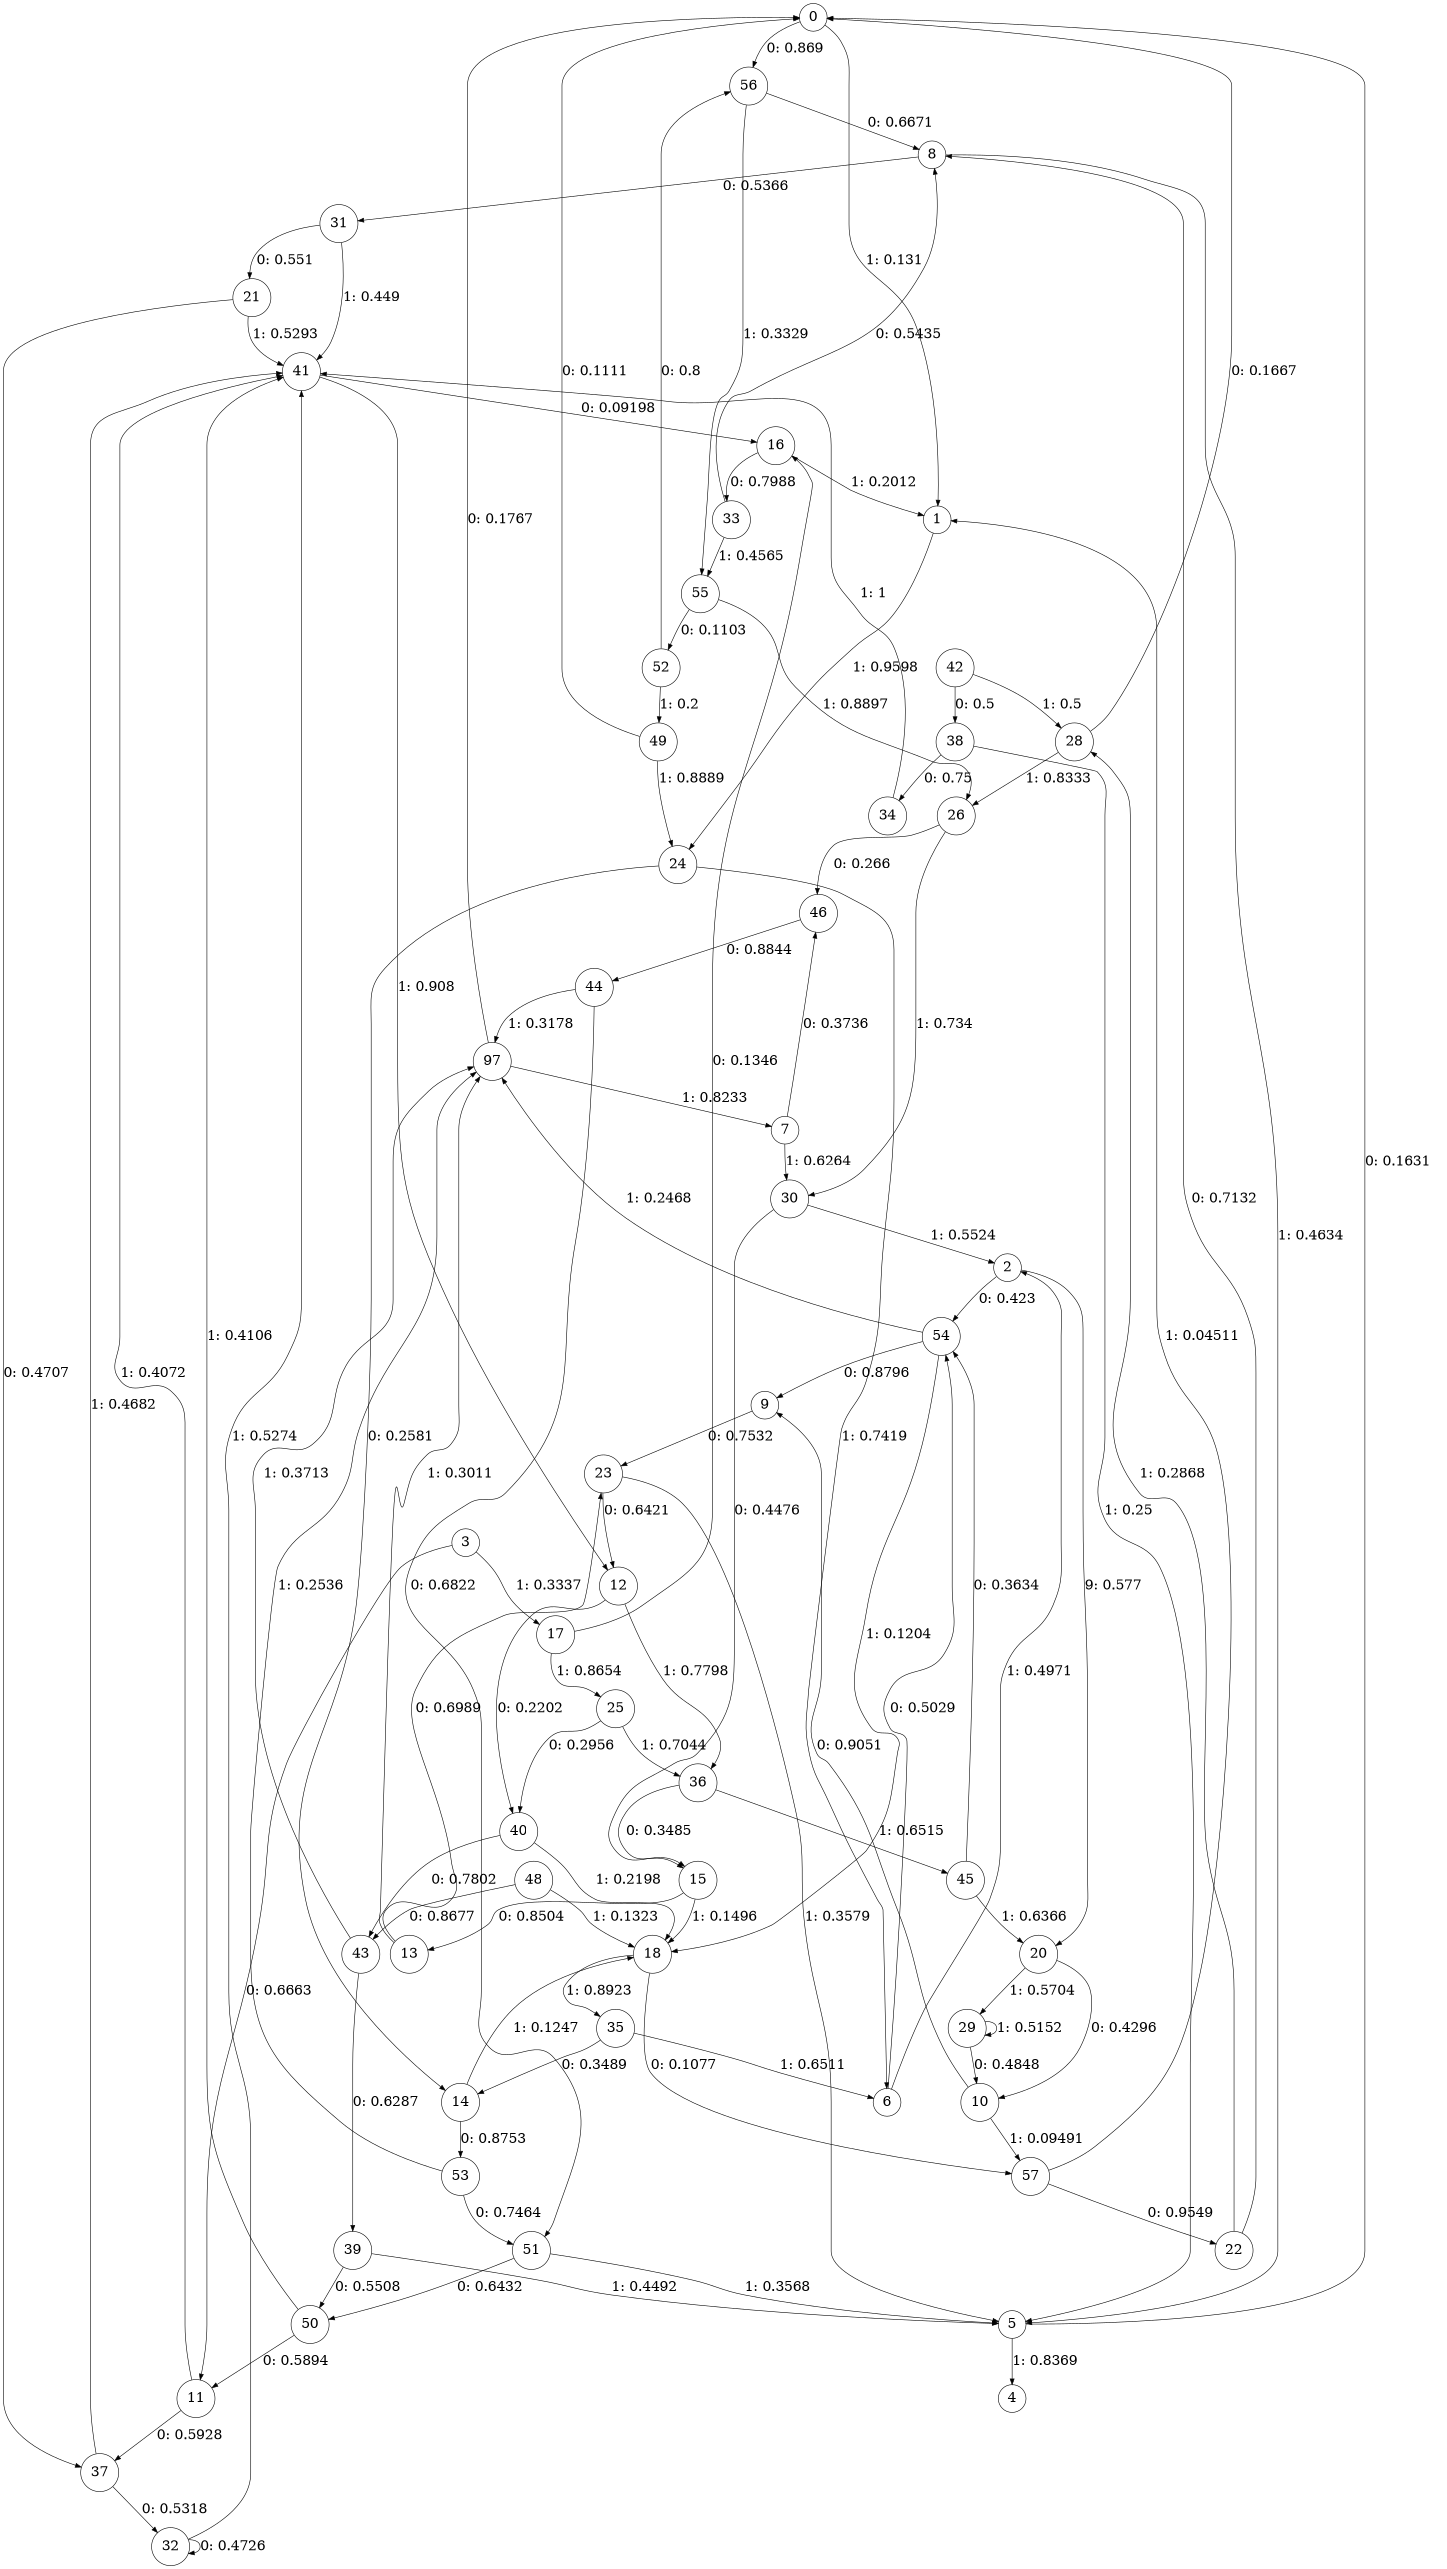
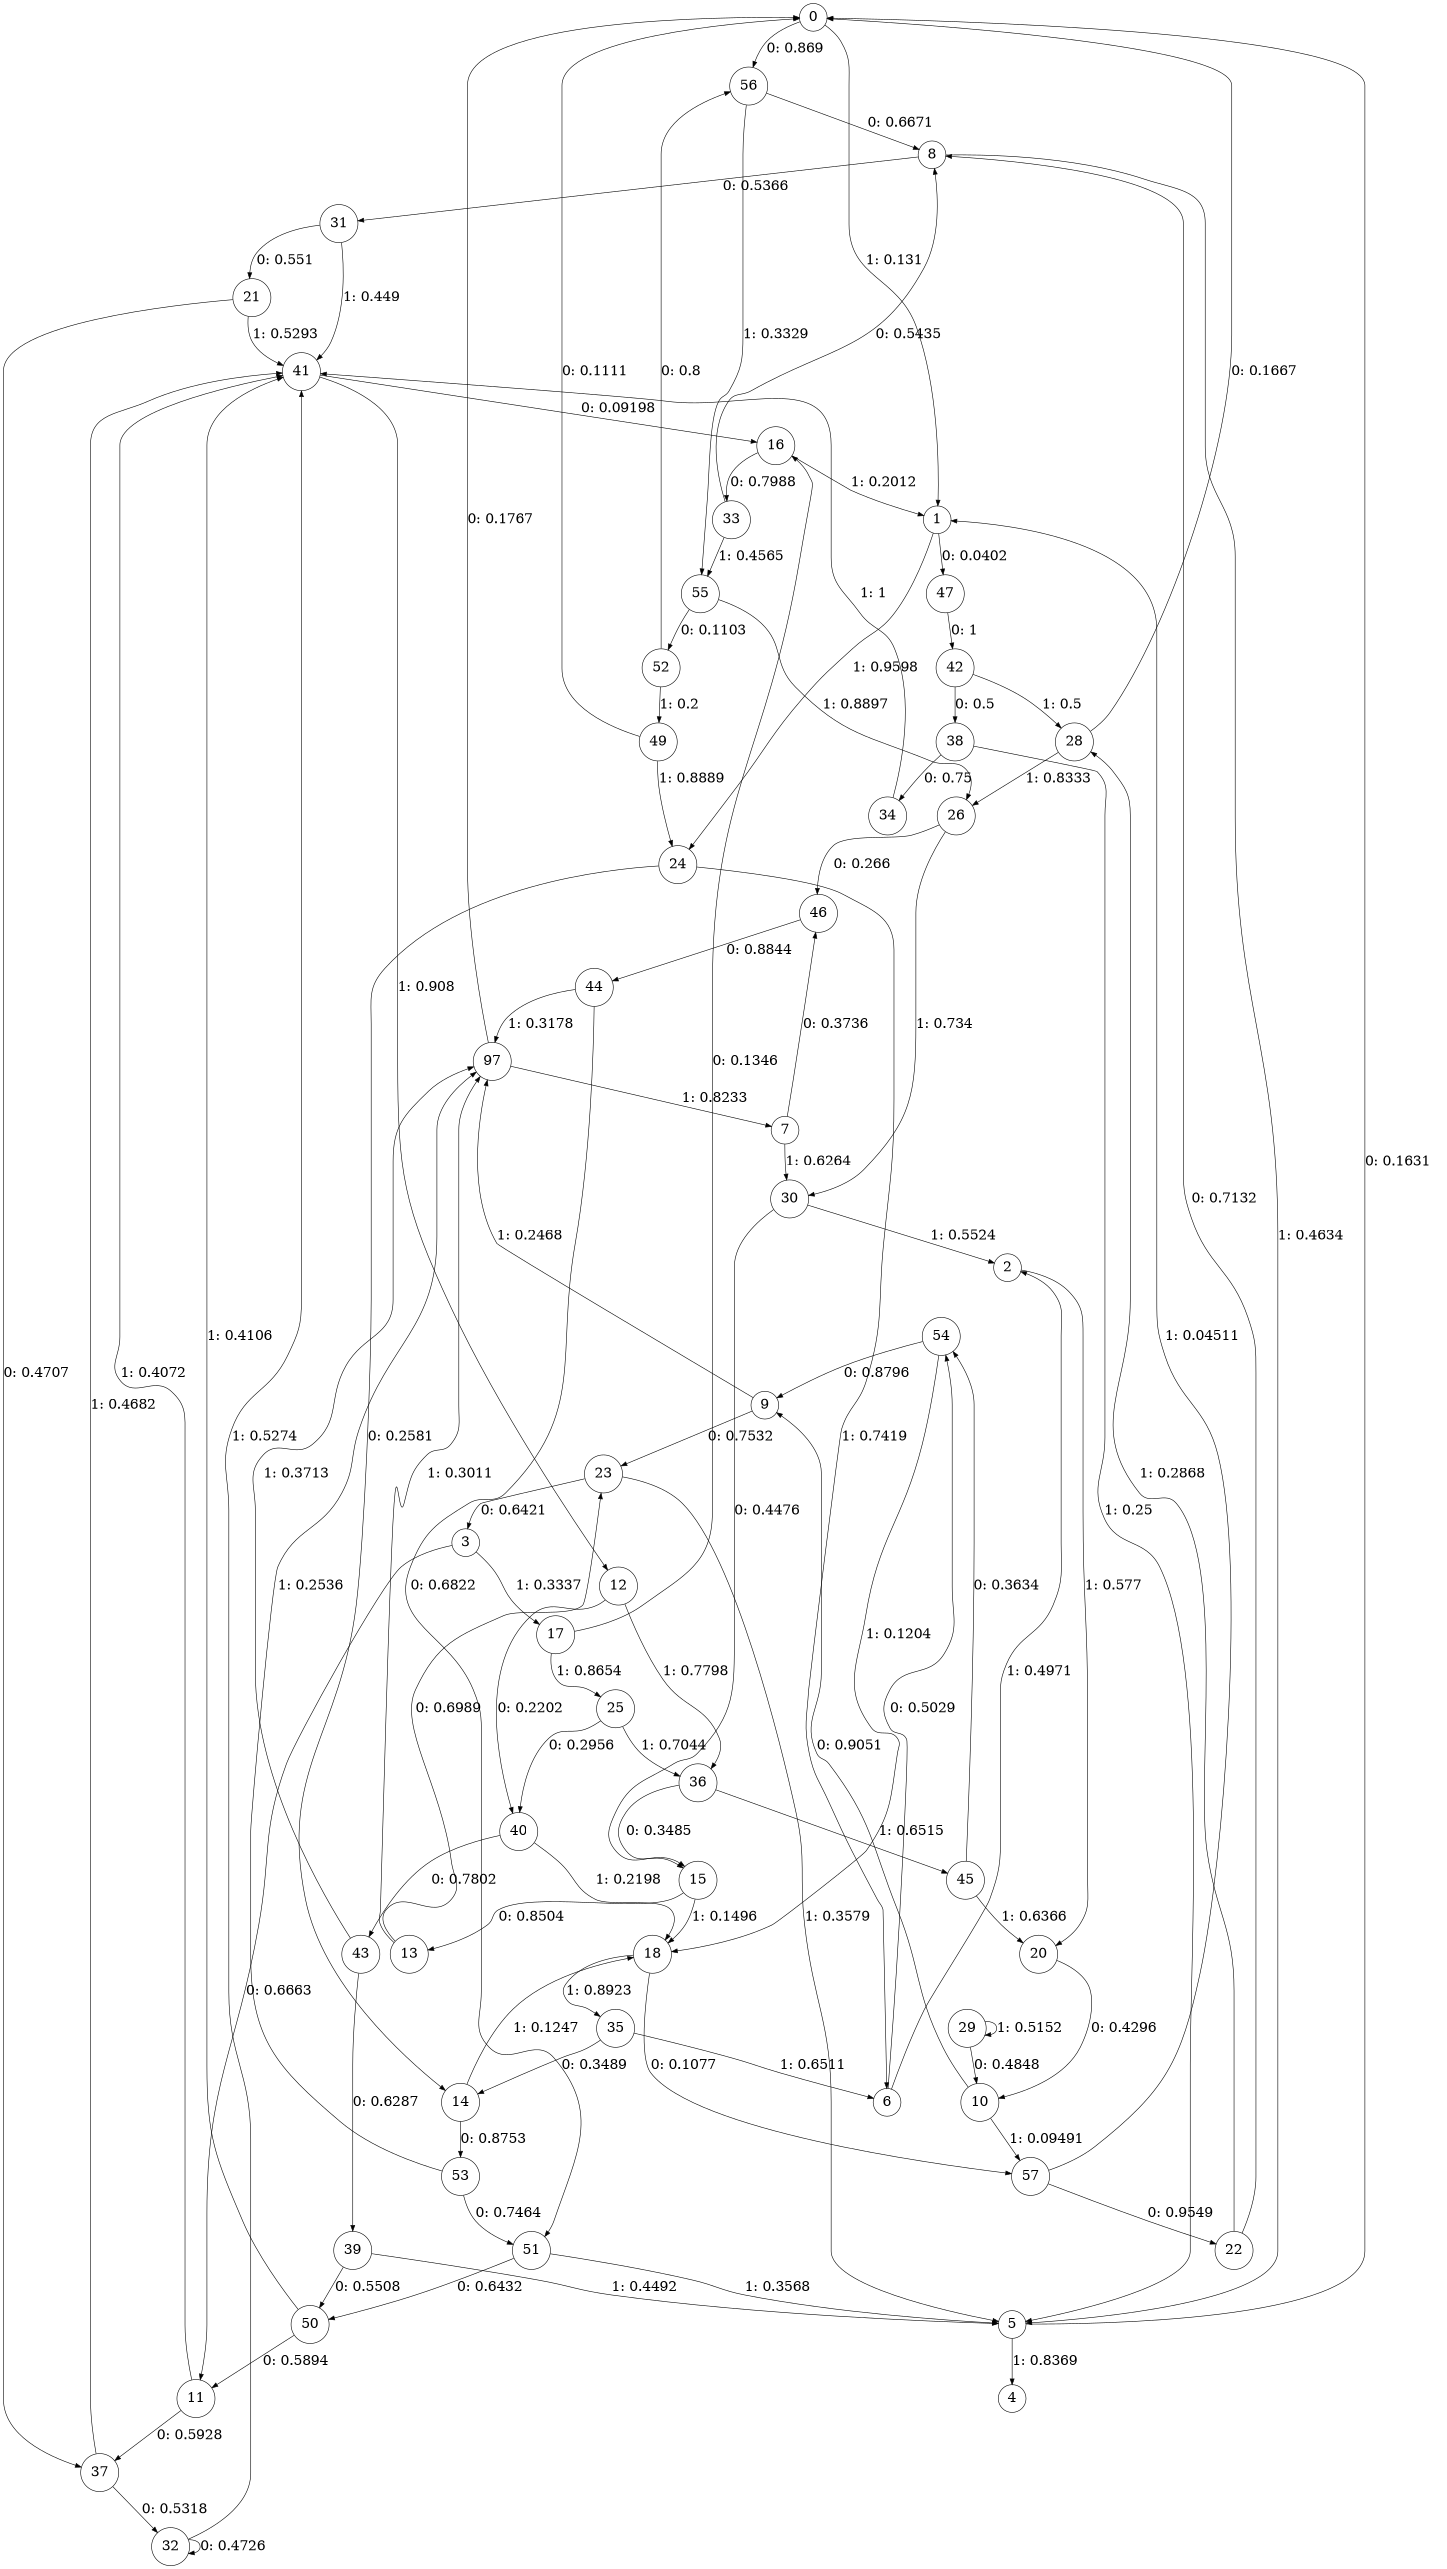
none -> (945, 594)
(685, 1253) -> (555, 1280)
(975, 1295) -> none
(605, 1528) -> (521, 1493)
(1122, 1586) -> (1122, 1586)
(534, 1880) -> none
(1004, 1989) -> none
